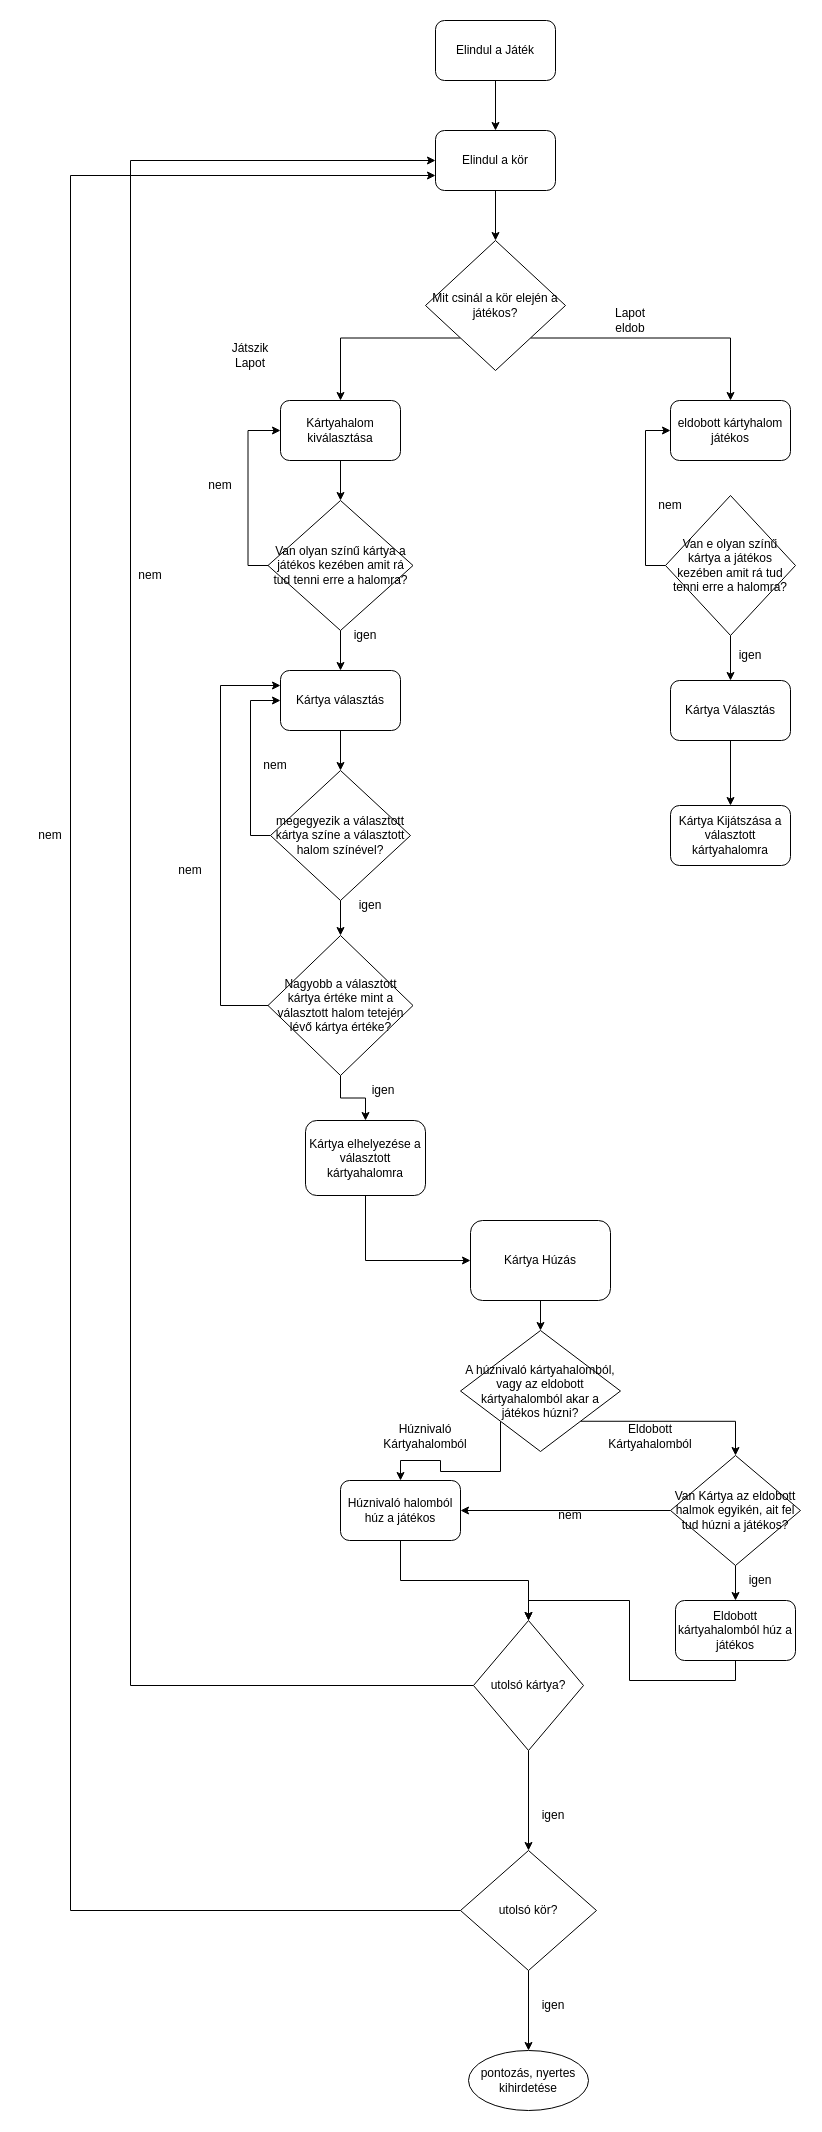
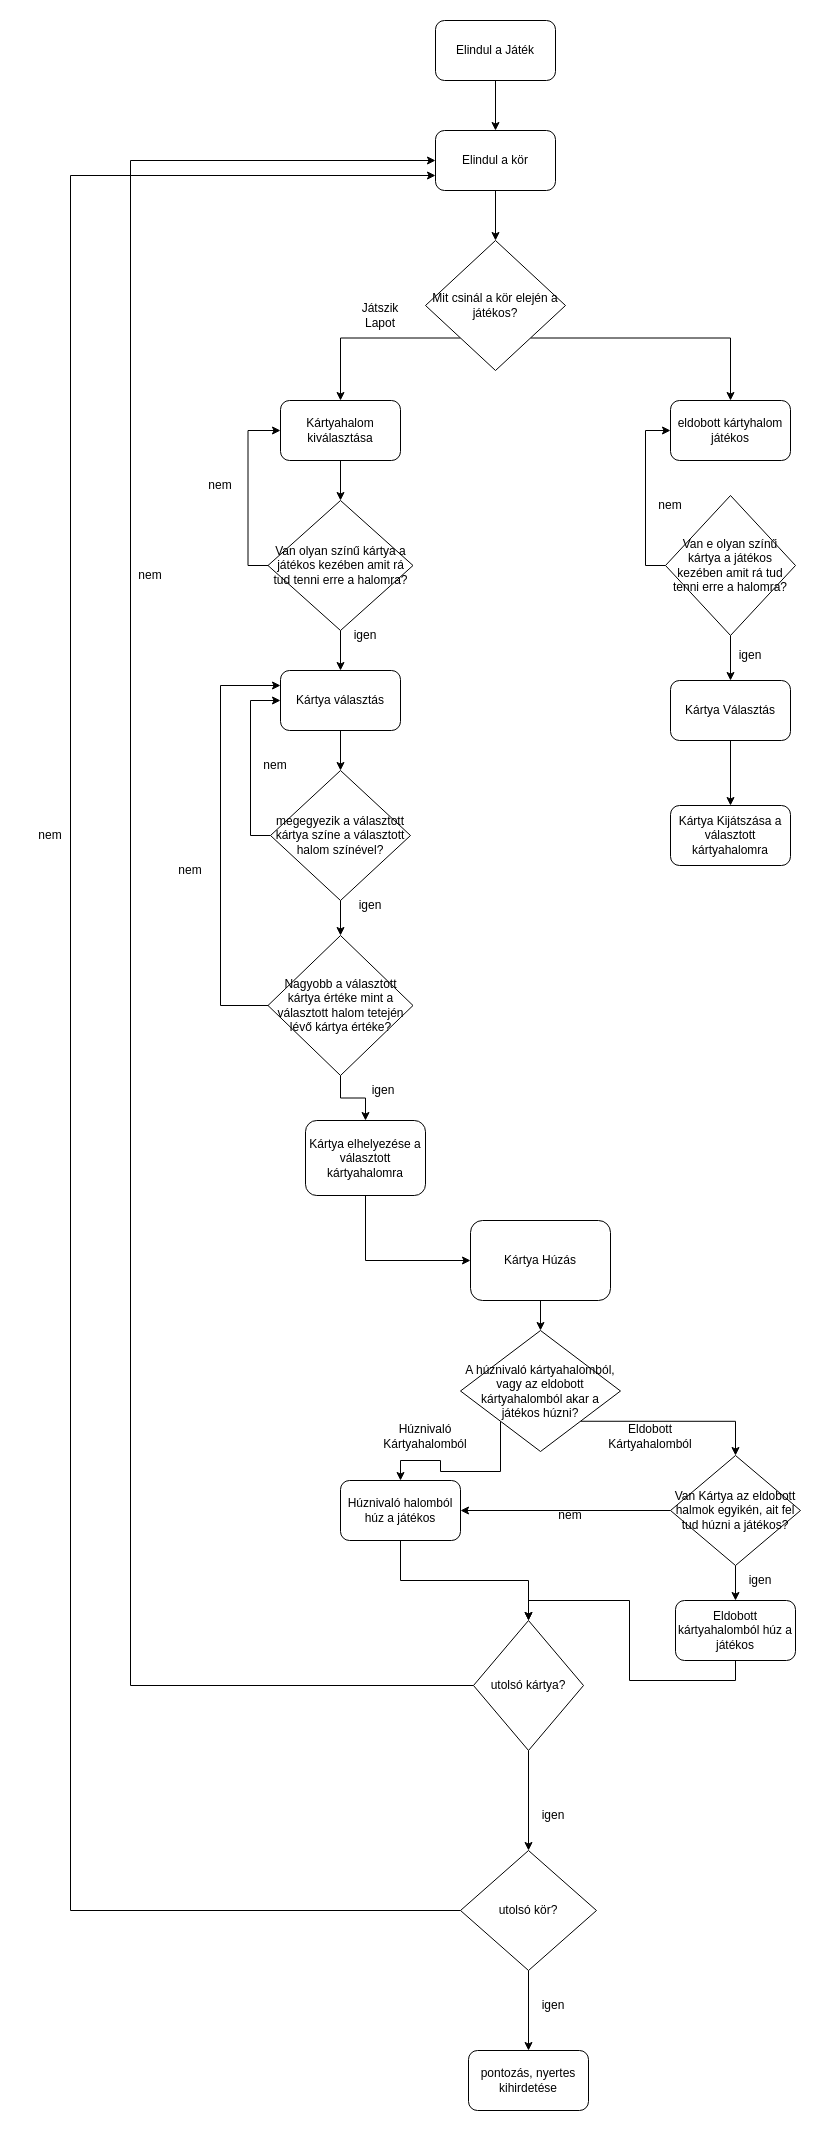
(631, 321) -> none
(251, 356) -> (381, 316)
(529, 2081) -> (529, 2081)
